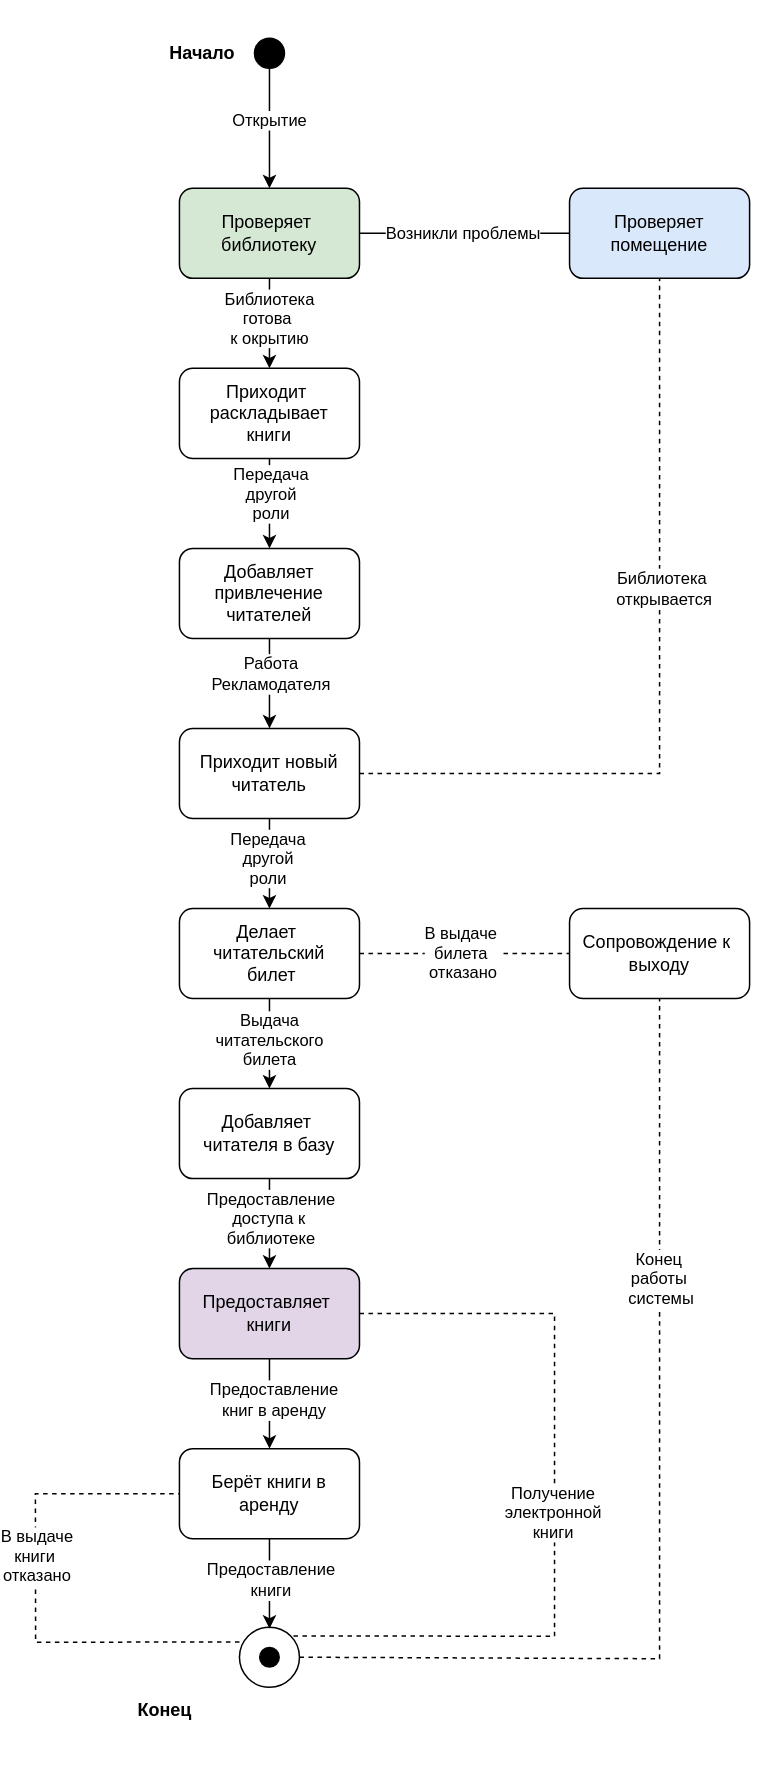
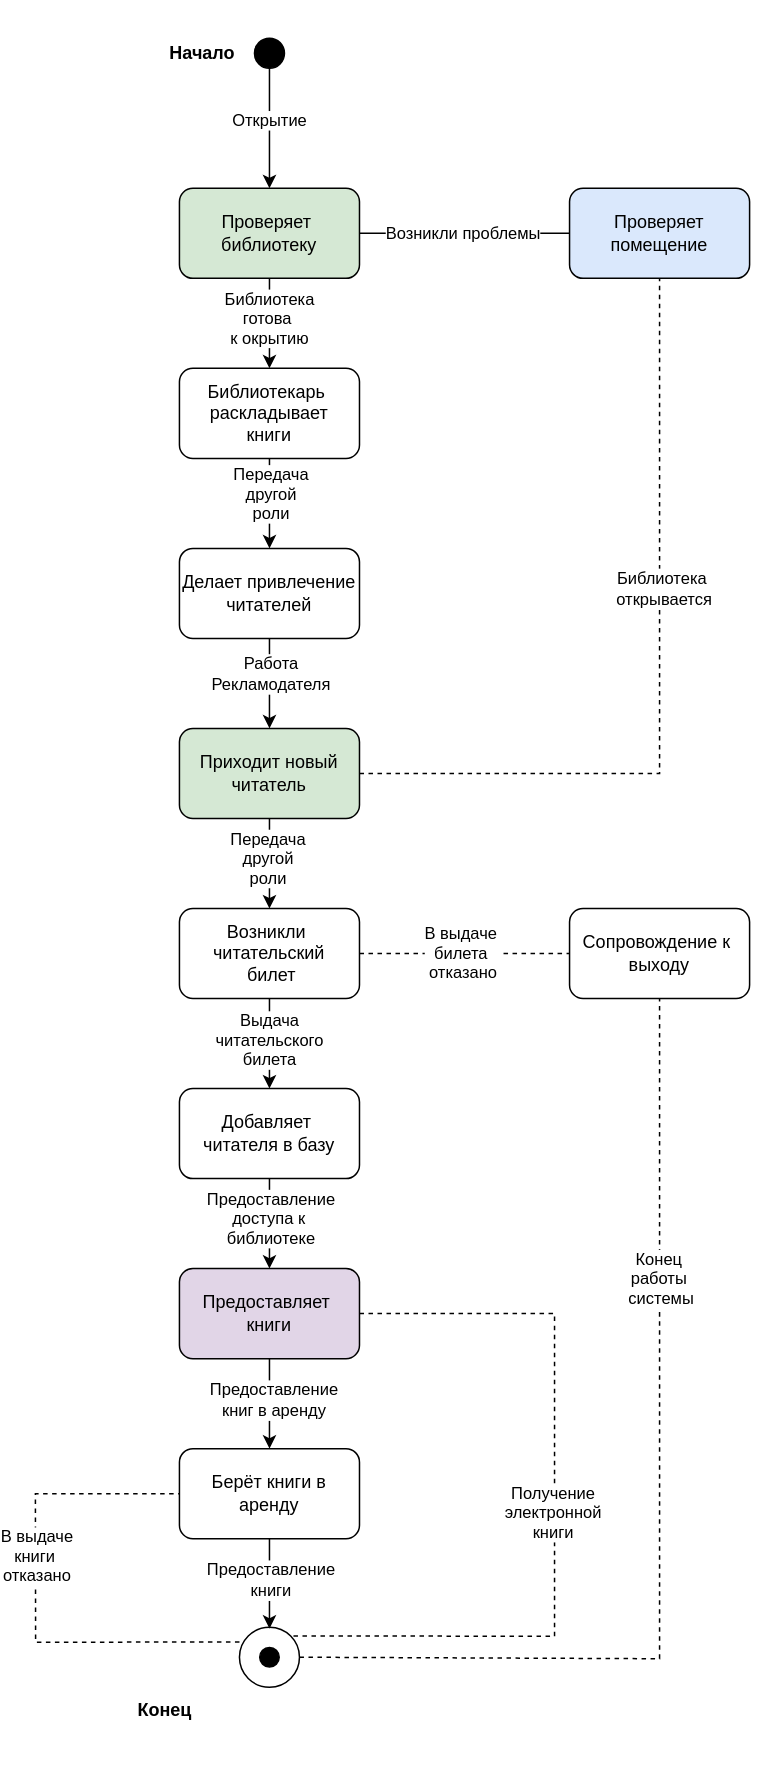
(269, 413) -> (269, 413)
(269, 593) -> (269, 593)
(269, 773) -> (269, 773)
(269, 953) -> (269, 953)
